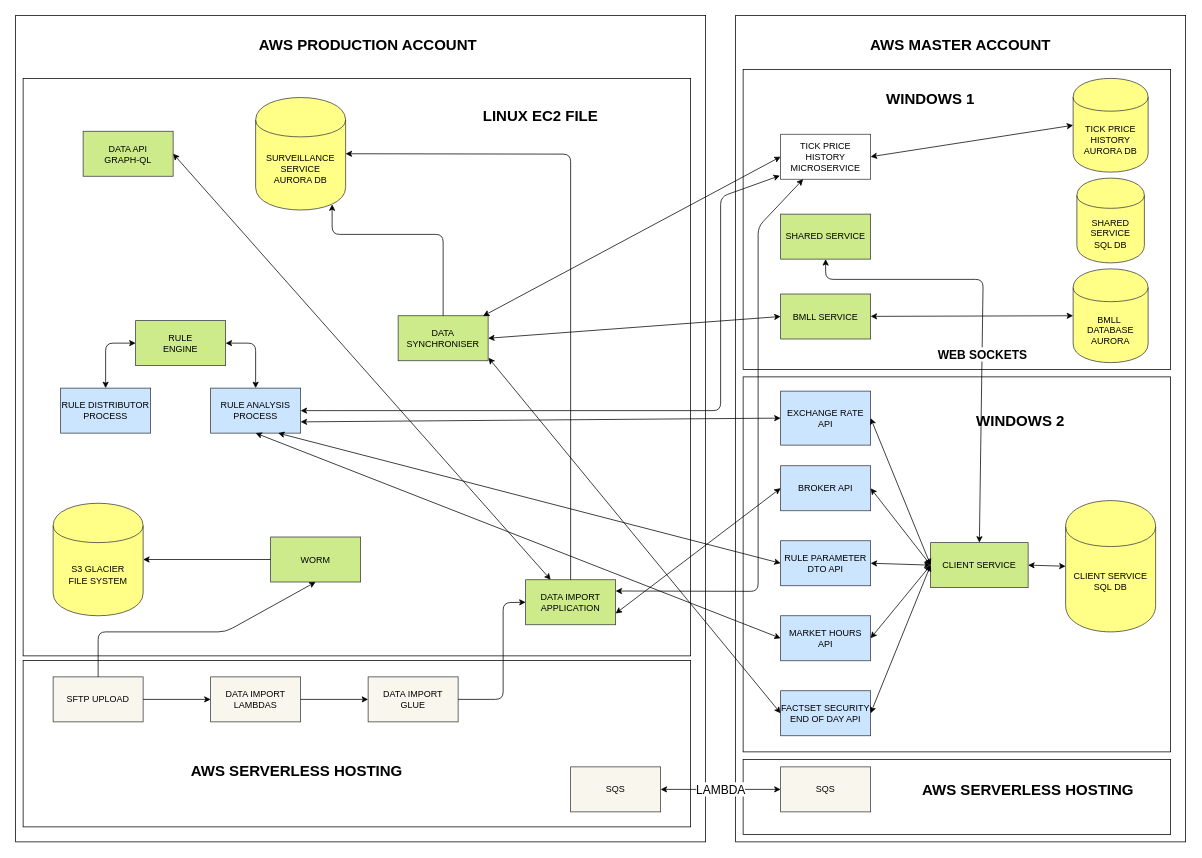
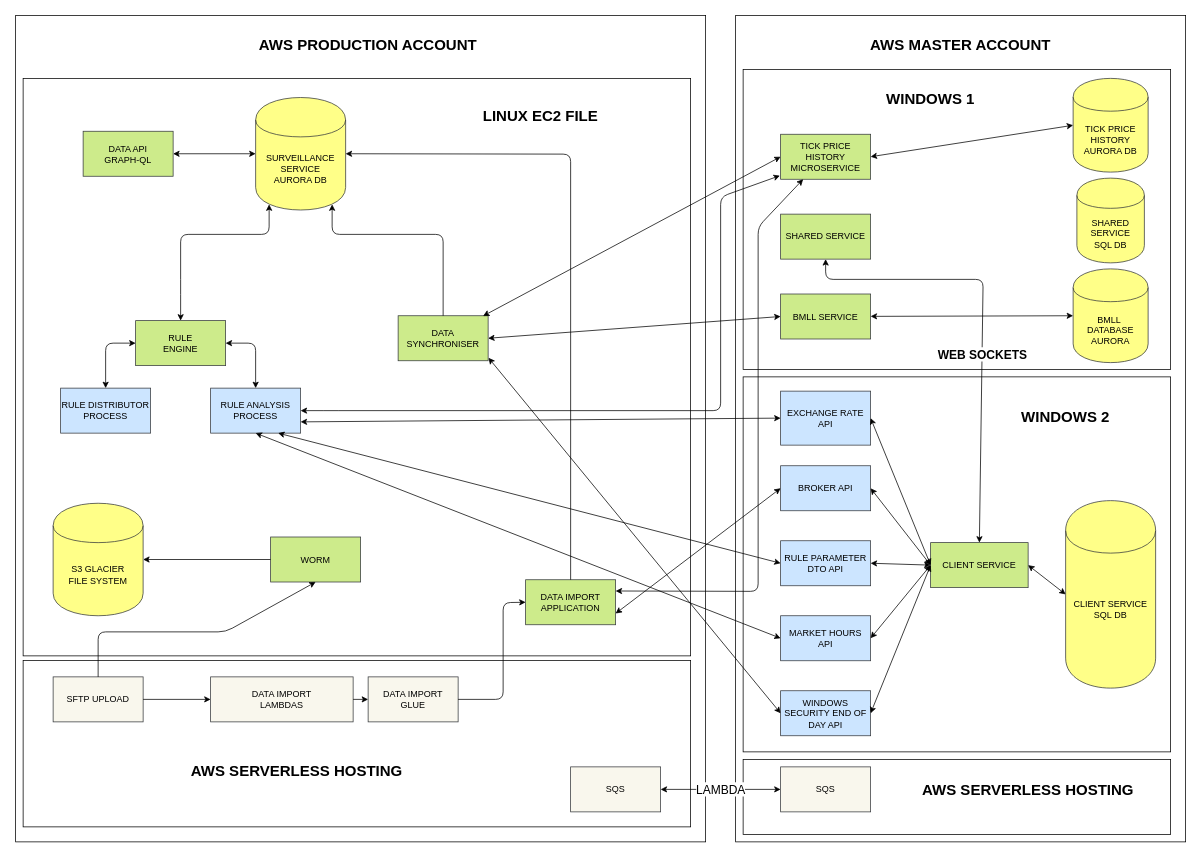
(825, 157) -> (825, 157)
none -> (190, 234)
(361, 366) -> (214, 154)
(1020, 420) -> (1065, 416)
(1110, 566) -> (1110, 594)
(255, 699) -> (282, 699)
(825, 714) -> (825, 714)
